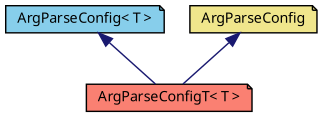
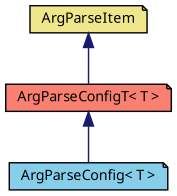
(253, 19) -> (89, 19)
(132, 63) -> (89, 144)
